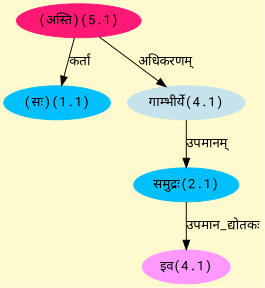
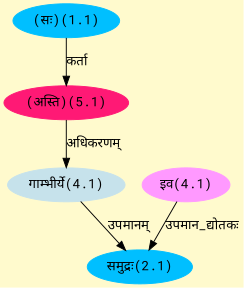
(69, 57) -> (66, 57)
(186, 221) -> (165, 222)
